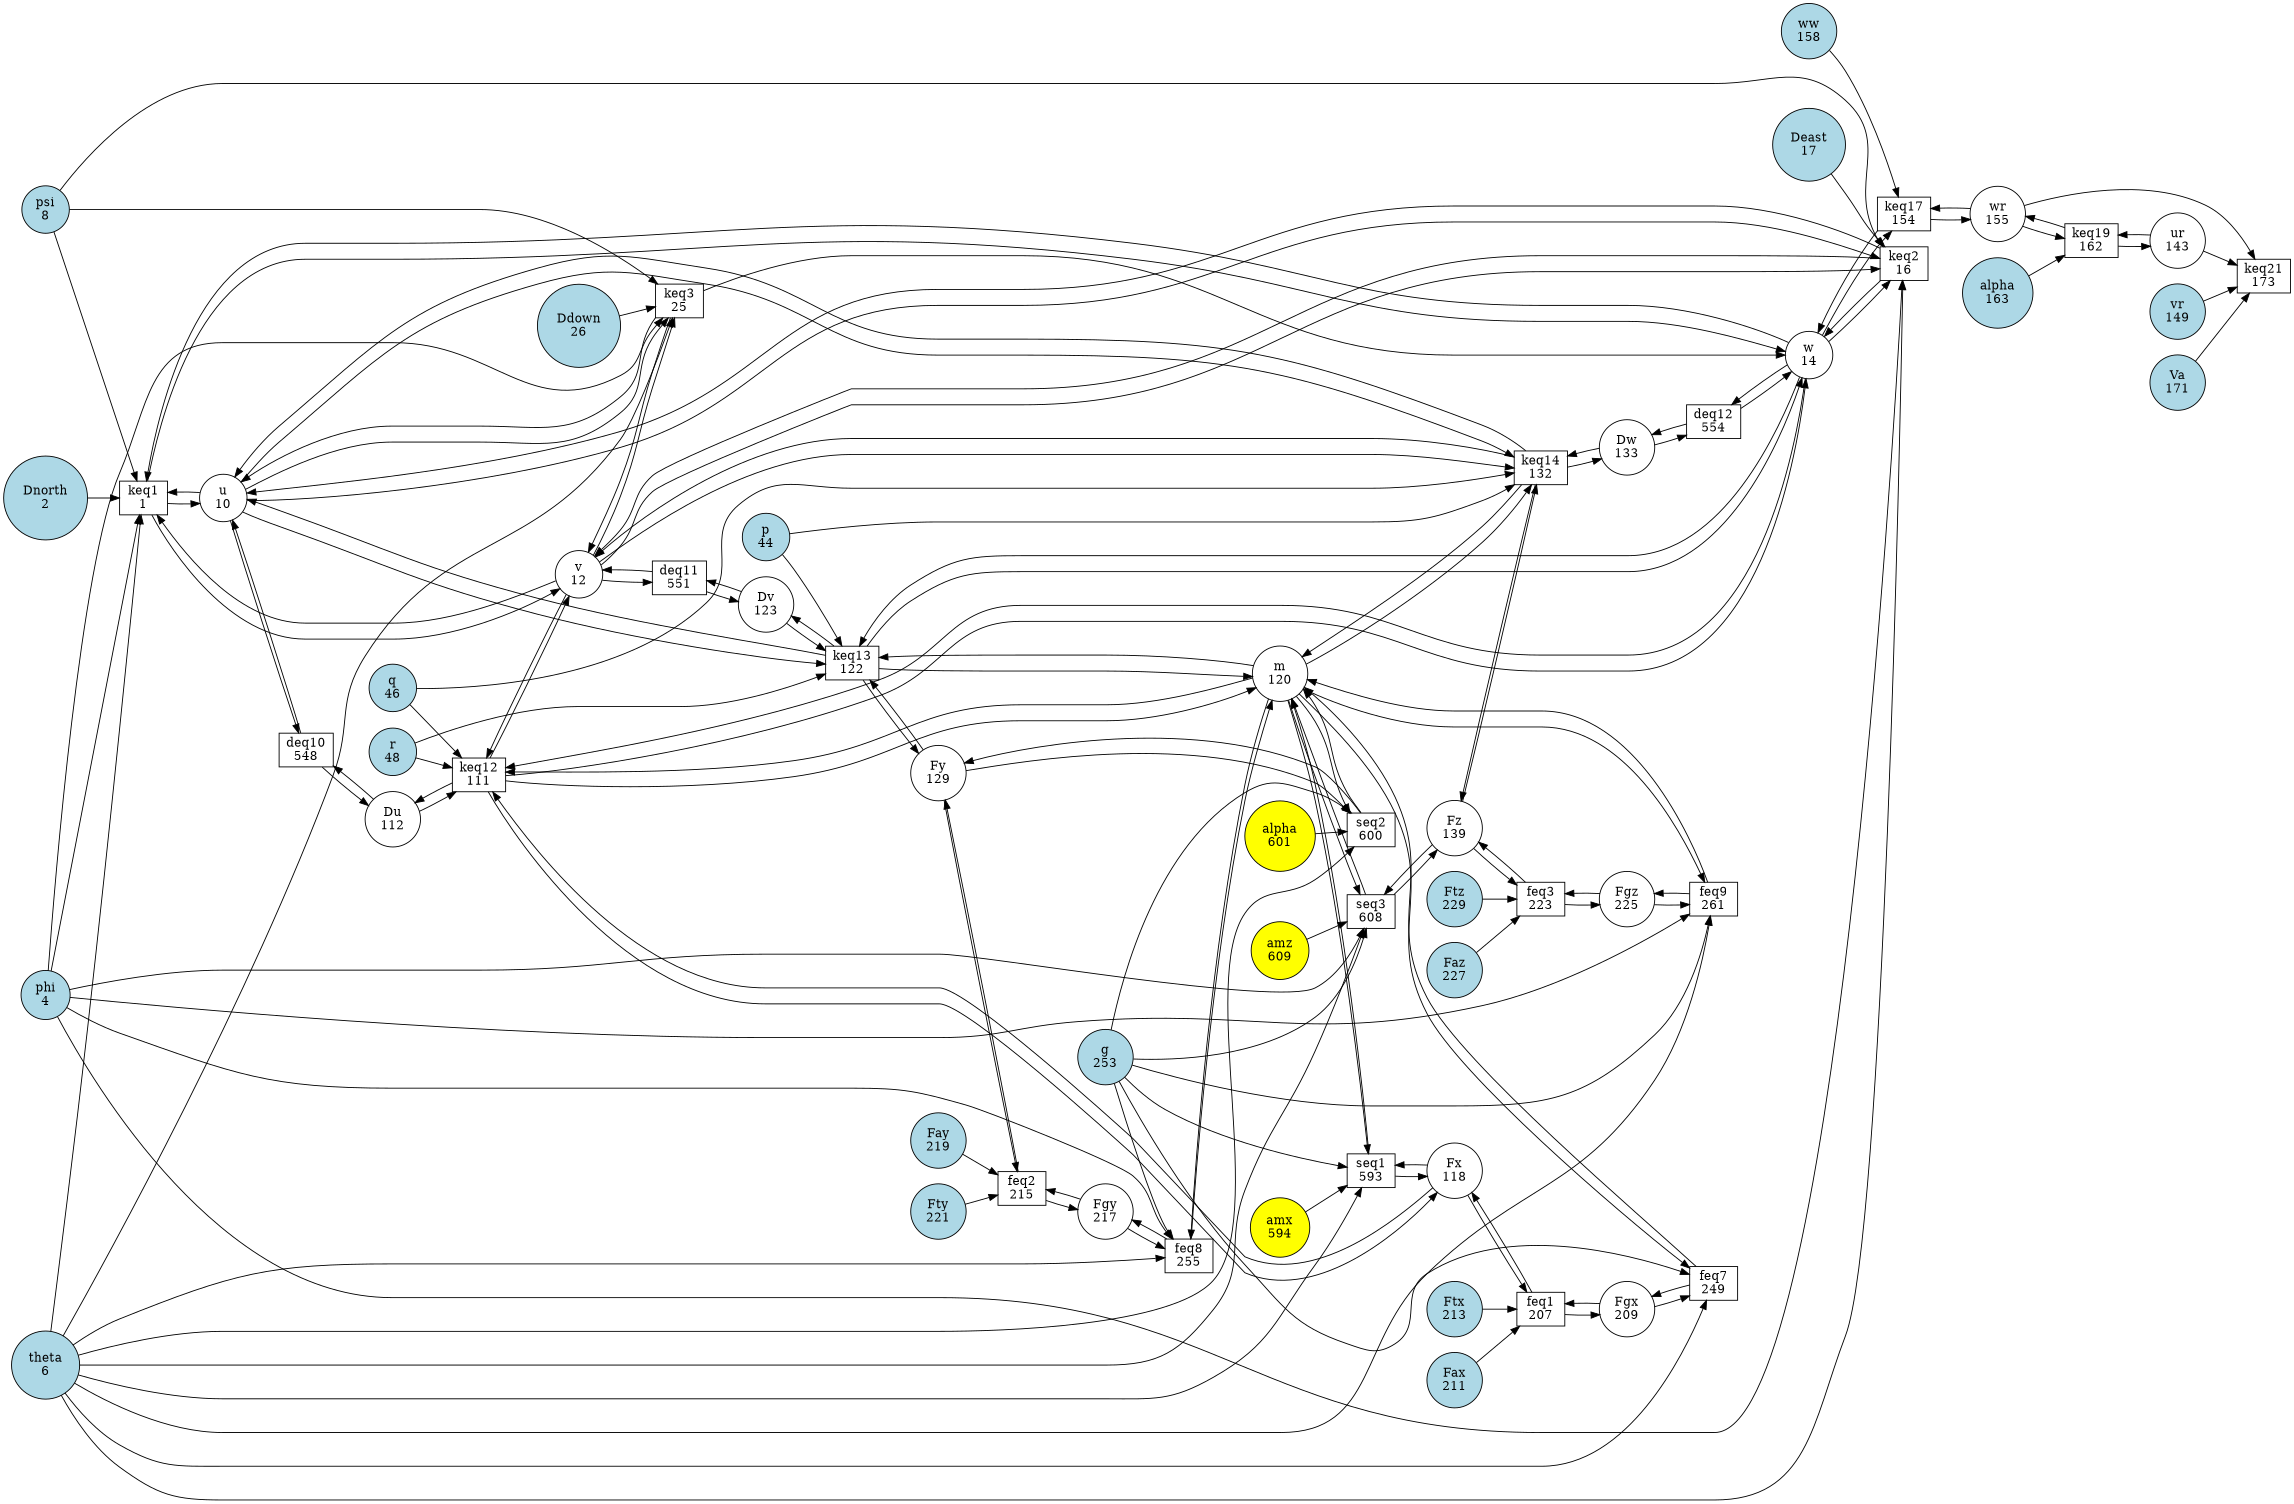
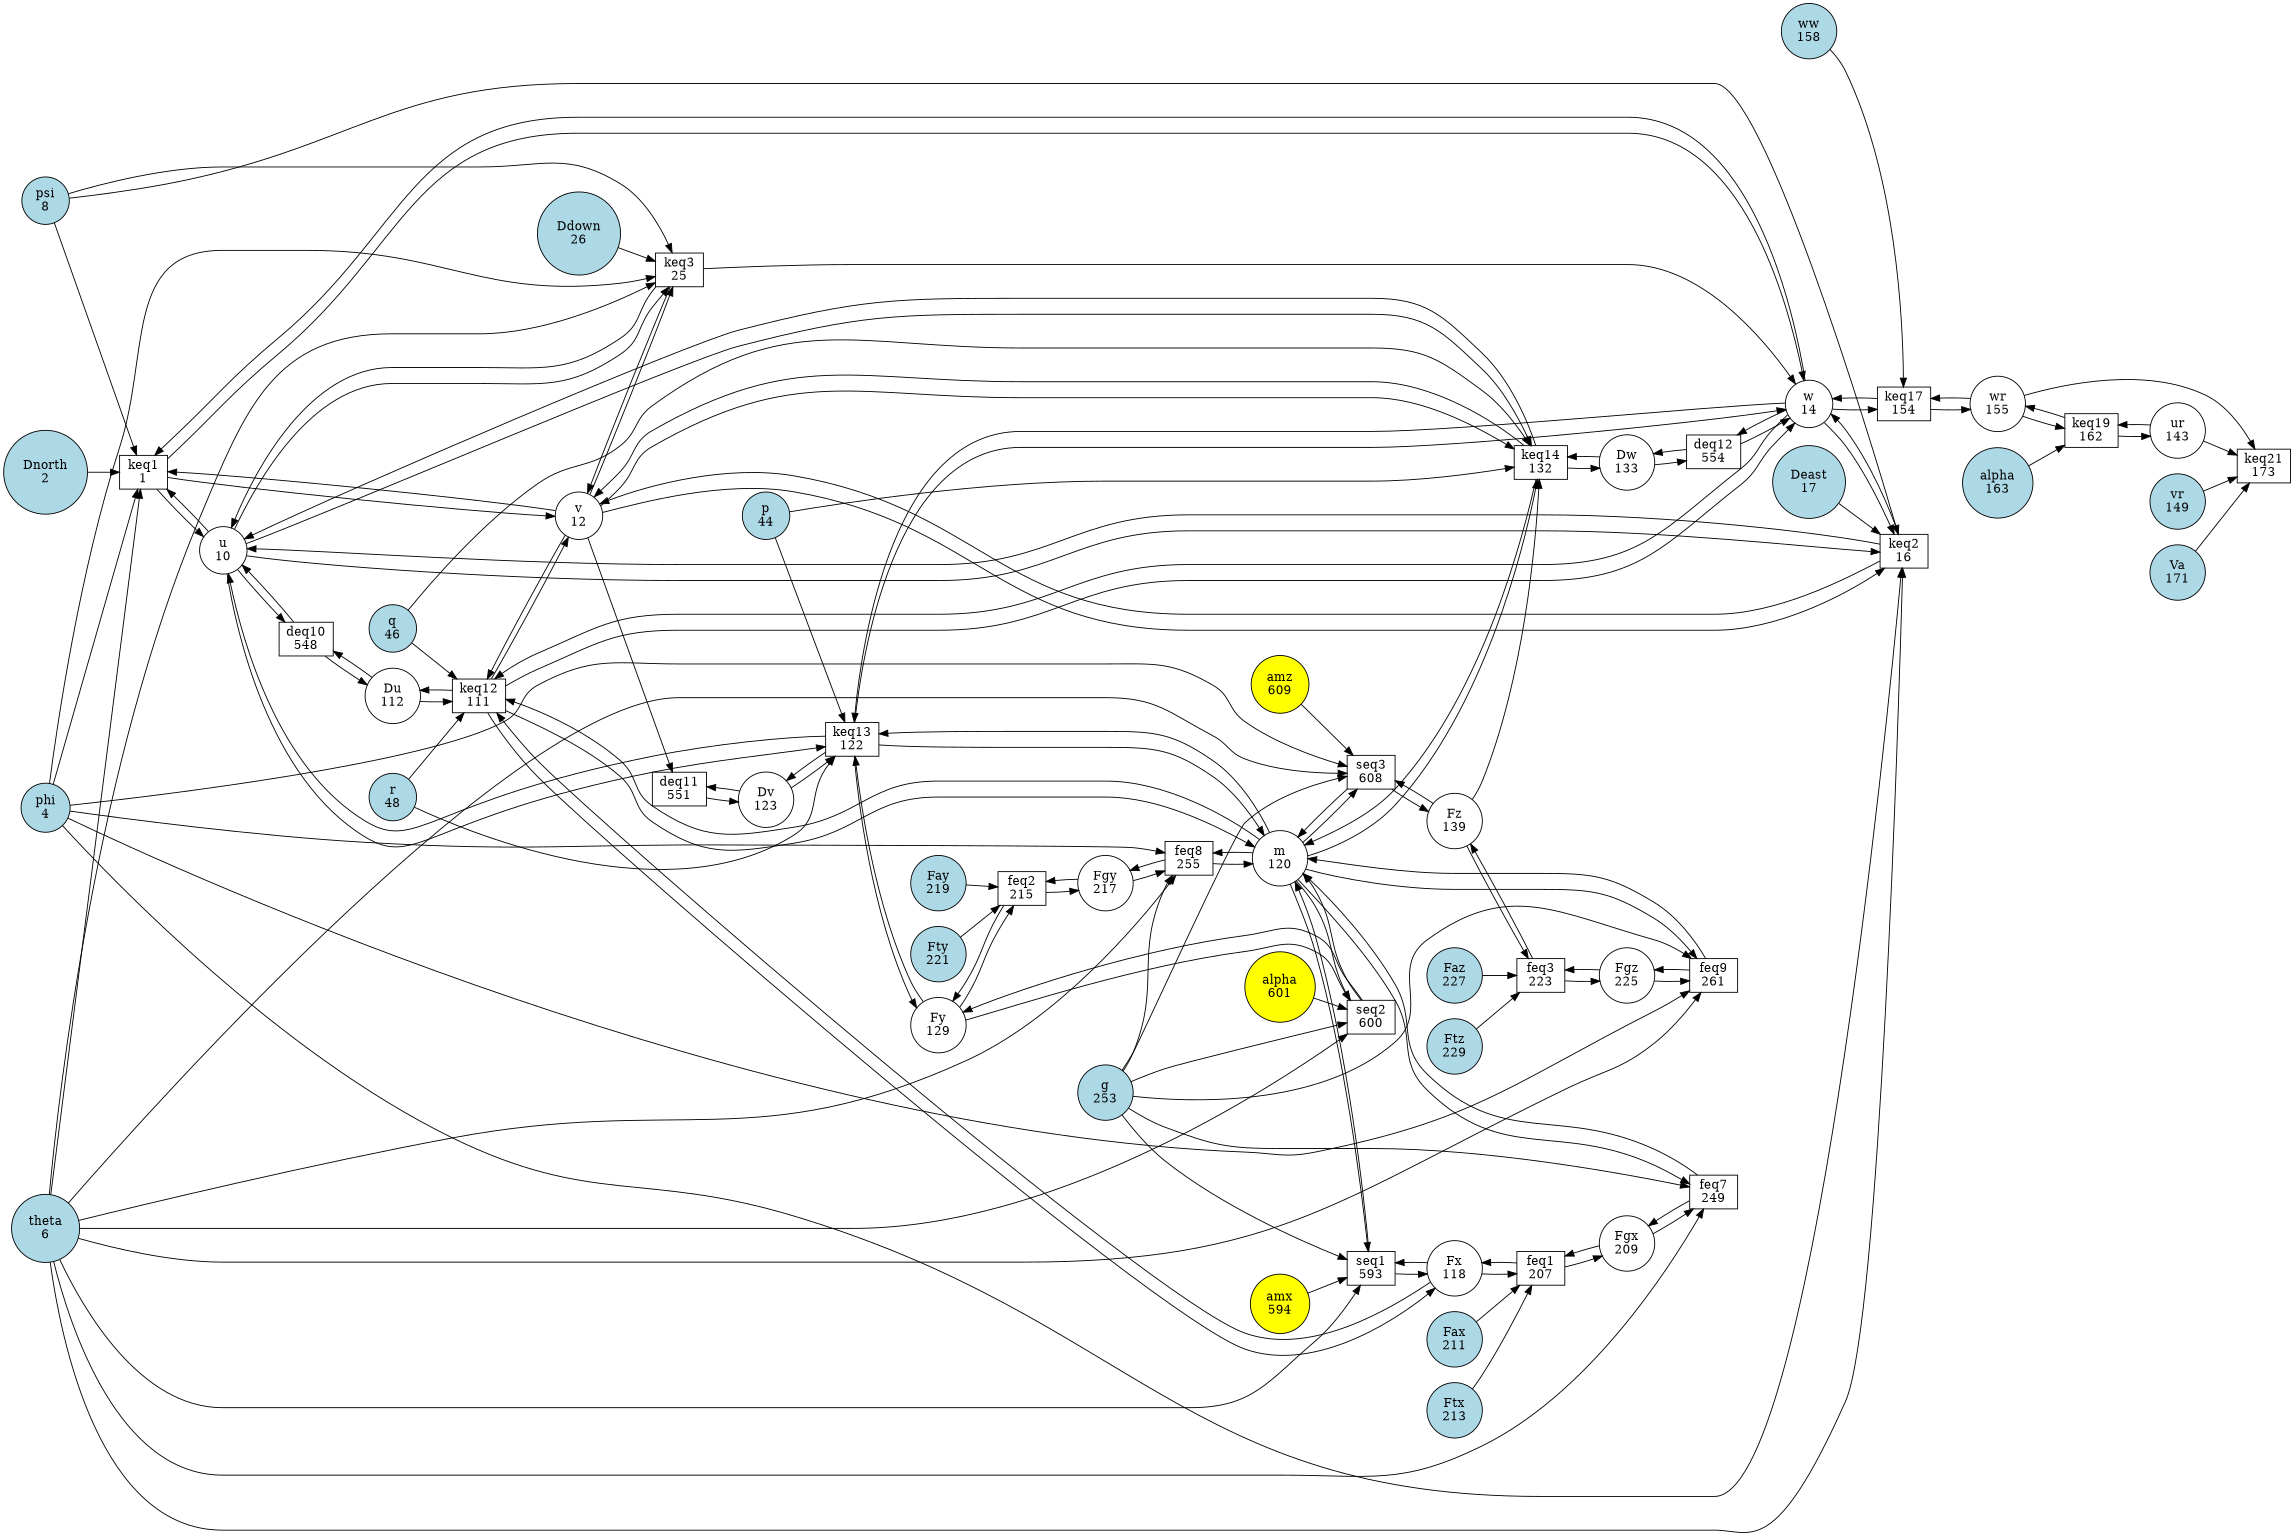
(632, 570) -> none
(1499, 638) -> none
